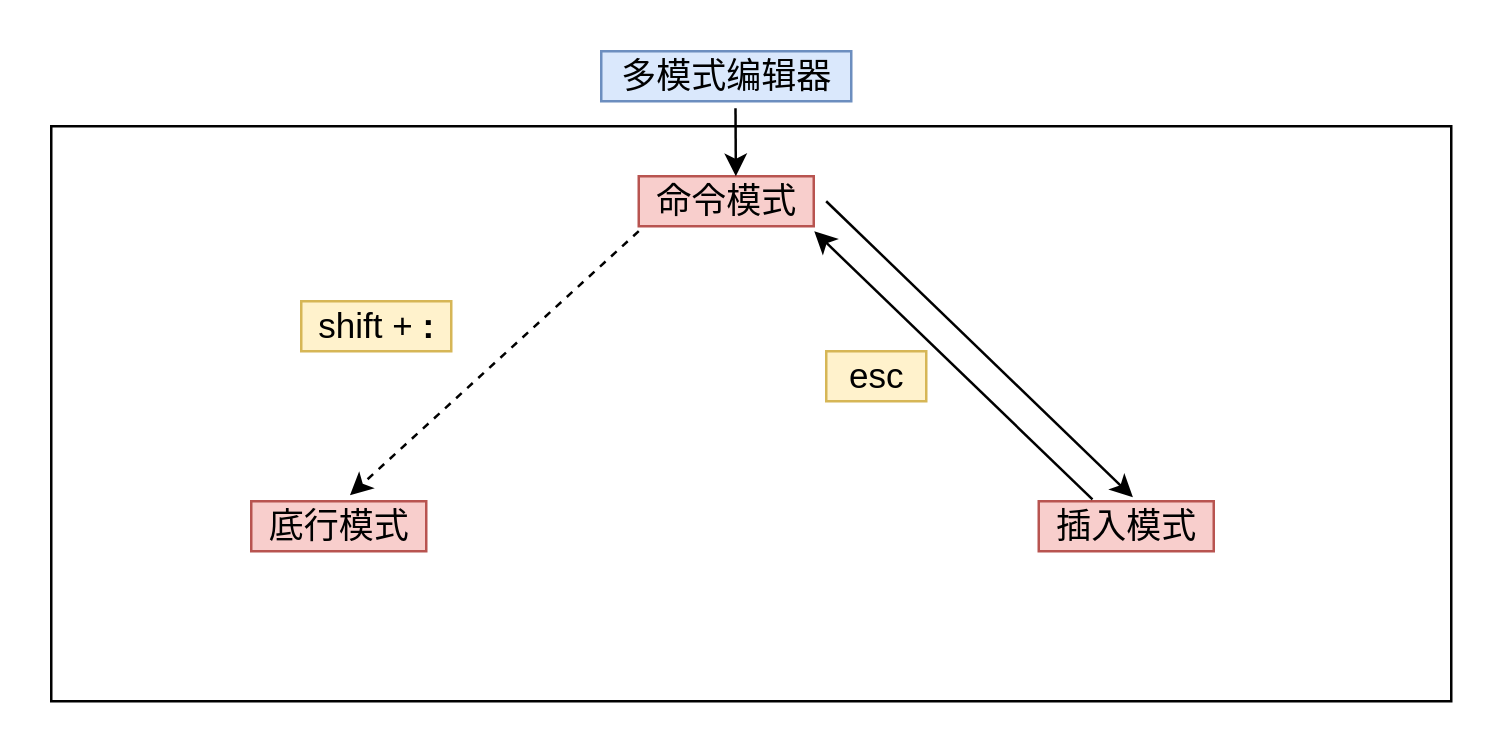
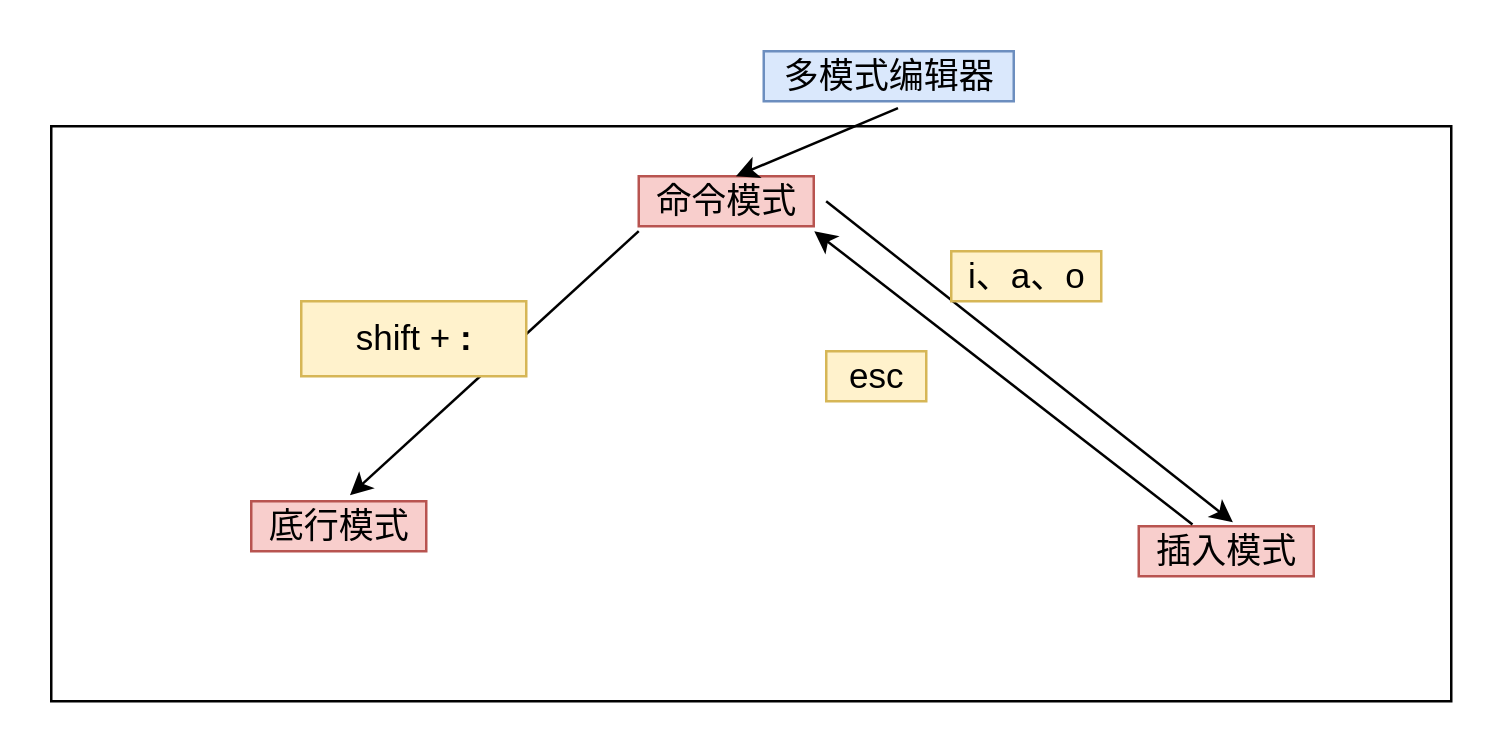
(726, 76) -> (889, 76)
none -> (1026, 276)
(376, 326) -> (414, 339)
(499, 359) -> (499, 359)
(1126, 526) -> (1226, 551)
